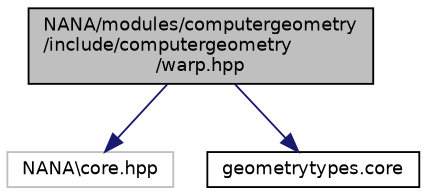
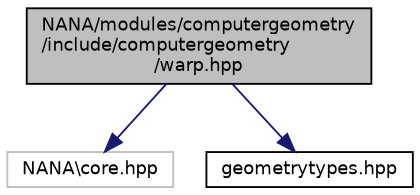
(313, 170) -> (310, 170)
